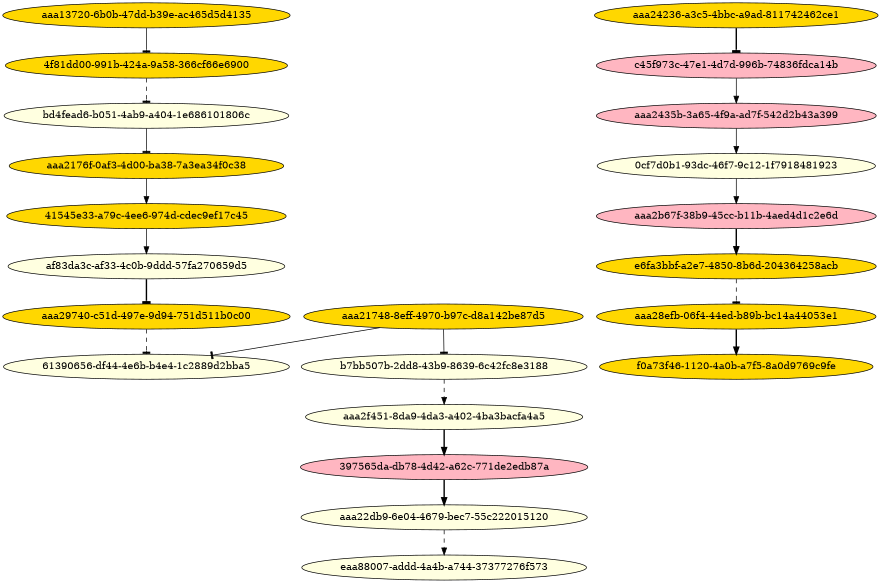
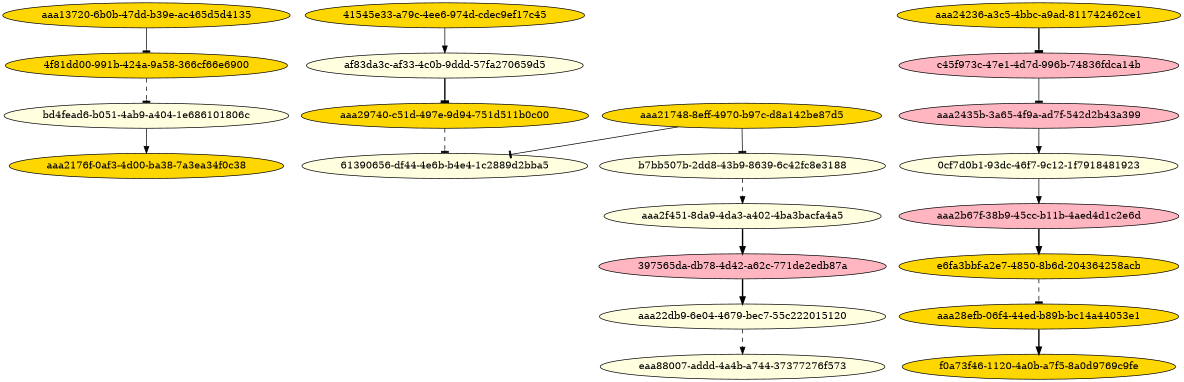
(736, 87) -> (1039, 89)
(146, 139) -> (146, 137)
(146, 188) -> none
